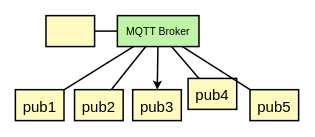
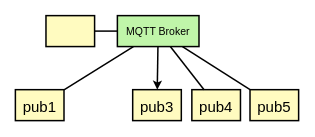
(129, 67) -> none
(212, 94) -> (216, 105)
(99, 105) -> none
